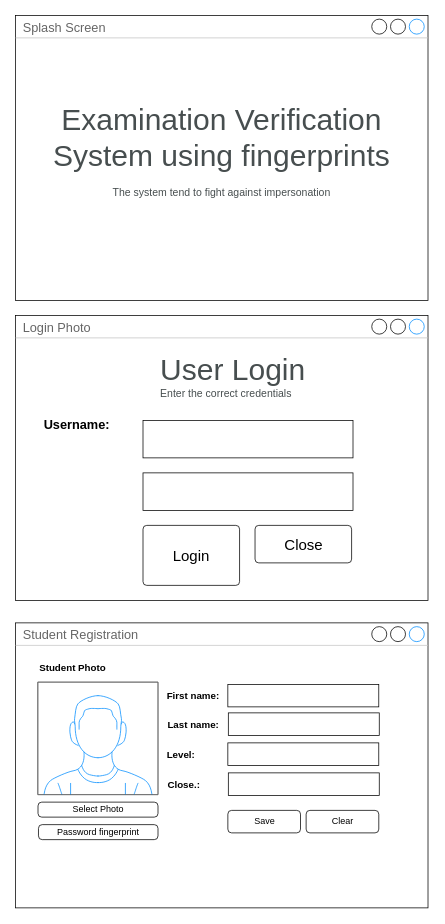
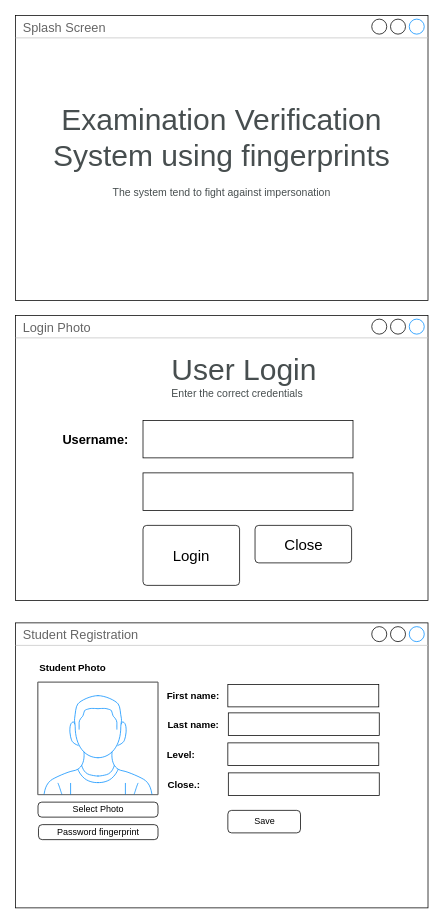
(233, 364) -> (244, 364)
(83, 426) -> (102, 441)
(342, 822) -> none
